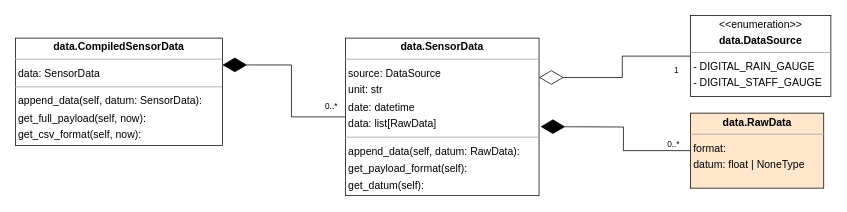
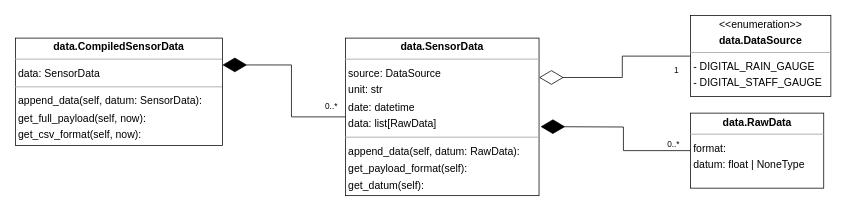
(757, 150) -> (757, 150)
